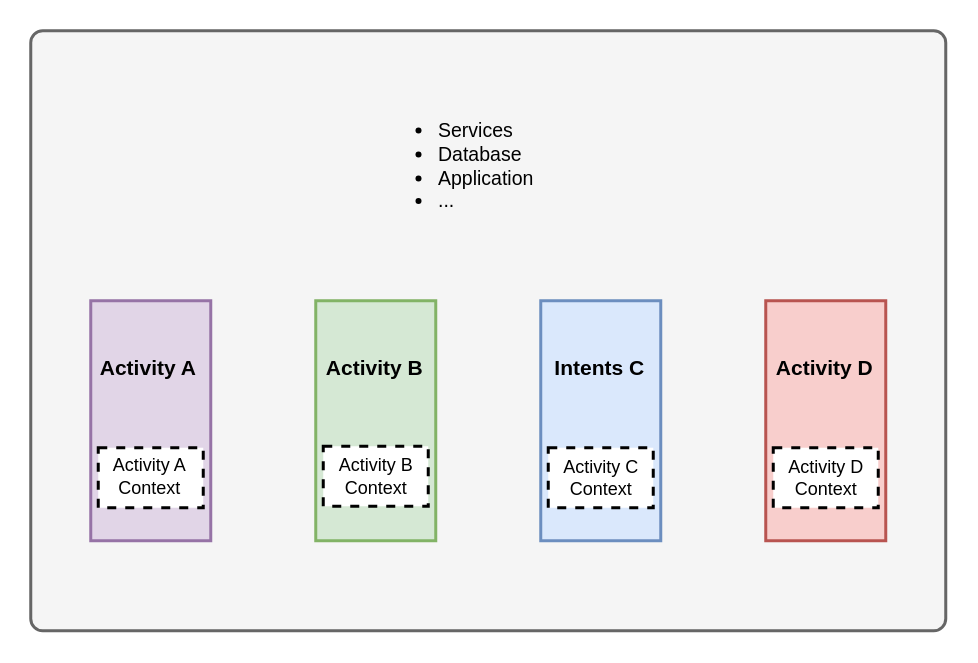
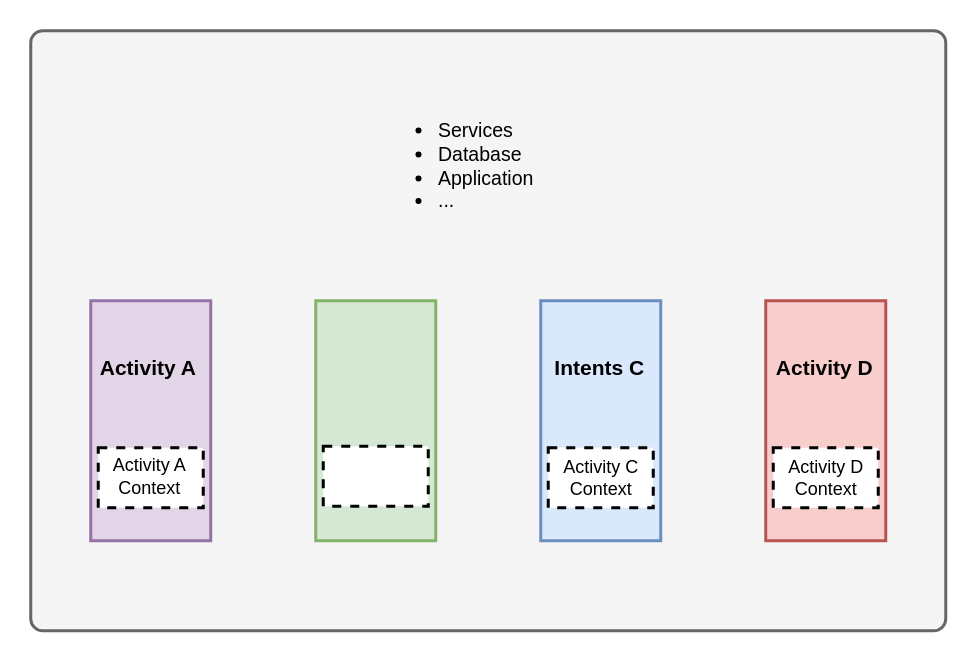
(375, 368) -> none
(376, 476) -> none
